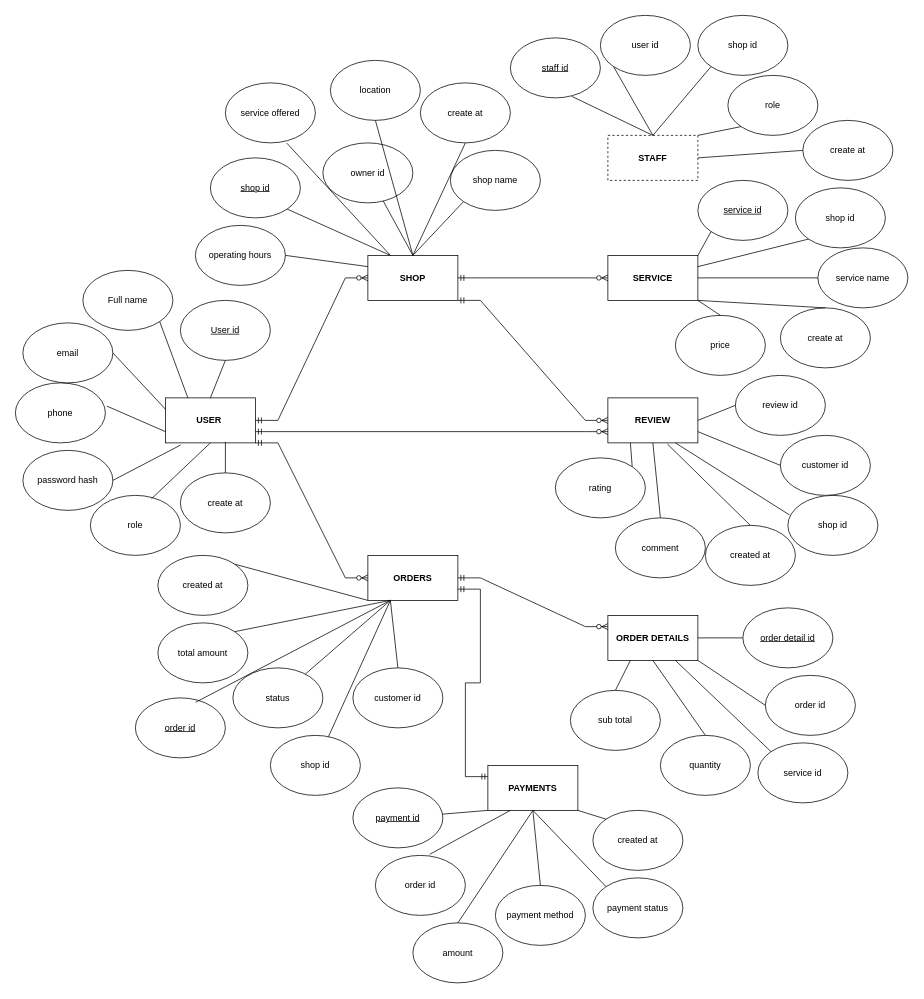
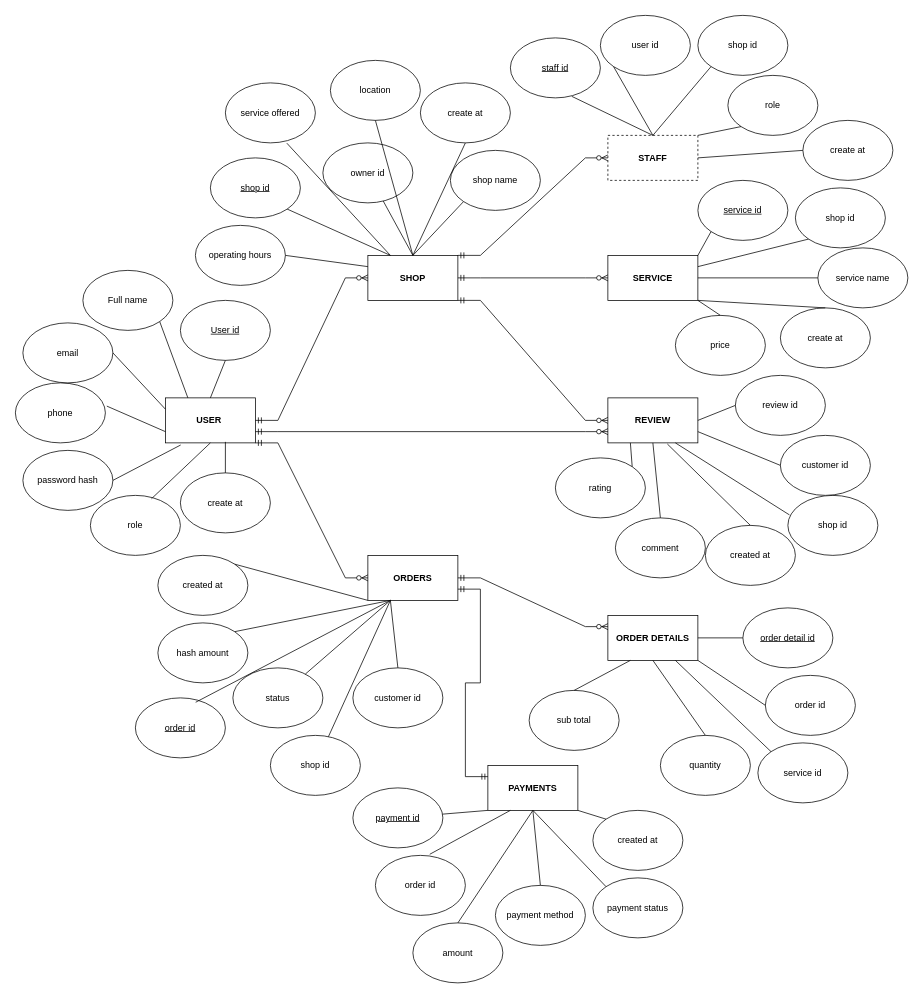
none -> (533, 207)
(203, 653) -> (203, 653)
(615, 720) -> (574, 720)
